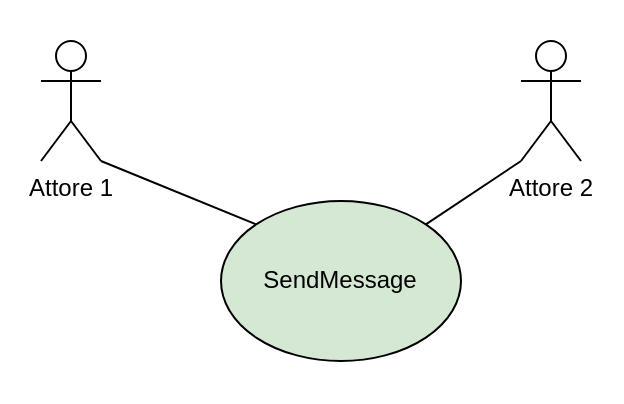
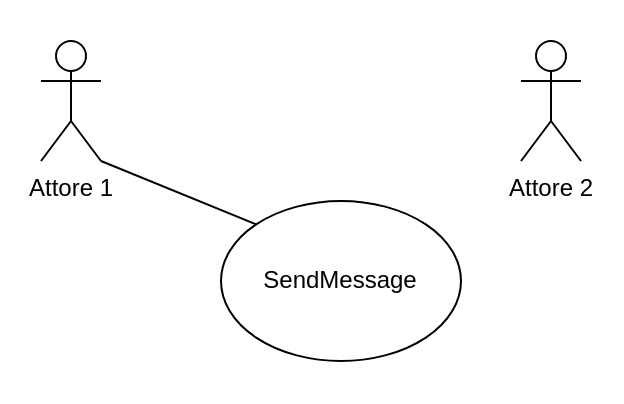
(473, 193) -> none
(341, 281) -> (341, 281)
